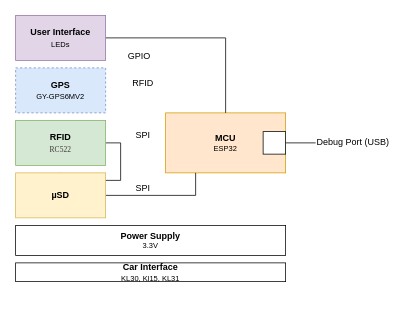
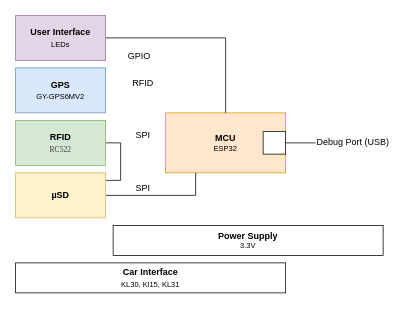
(60, 90) -> (60, 90)
(150, 240) -> (248, 240)
(150, 272) -> (150, 278)
